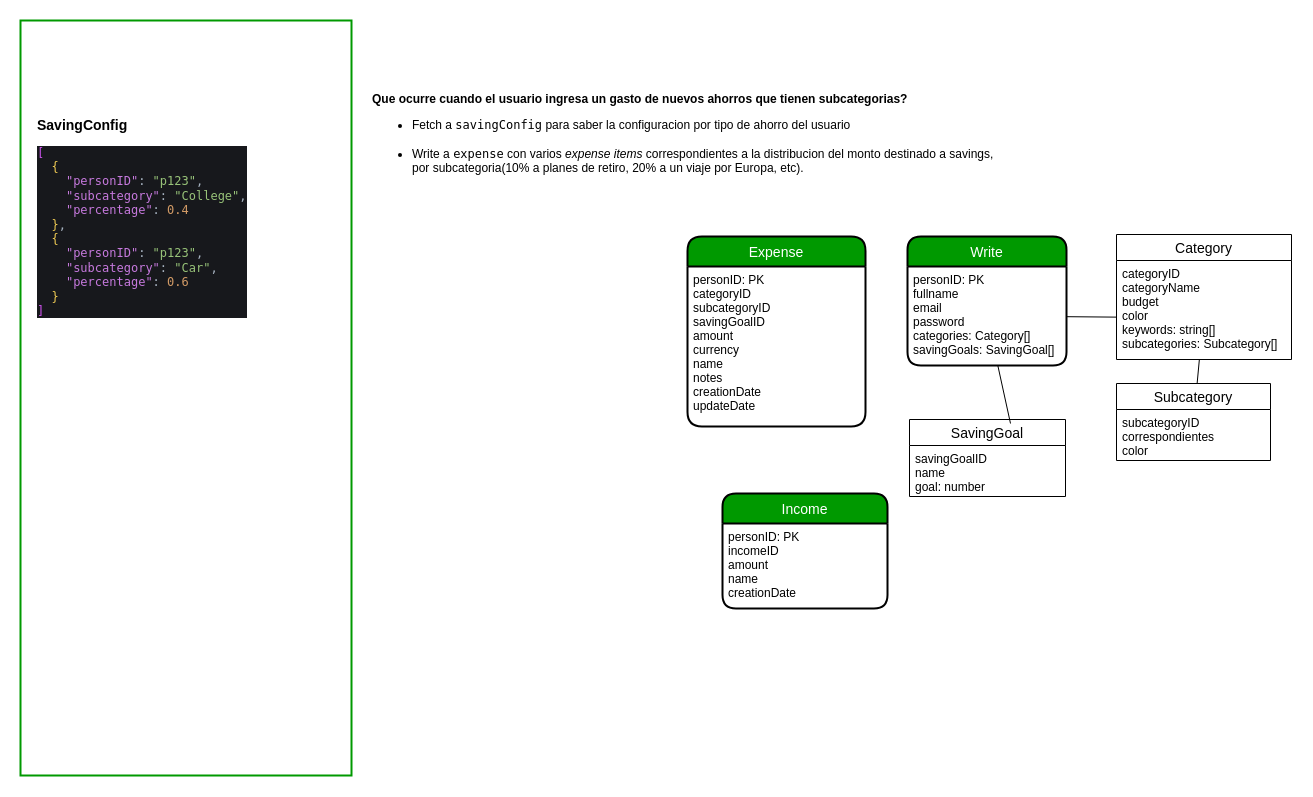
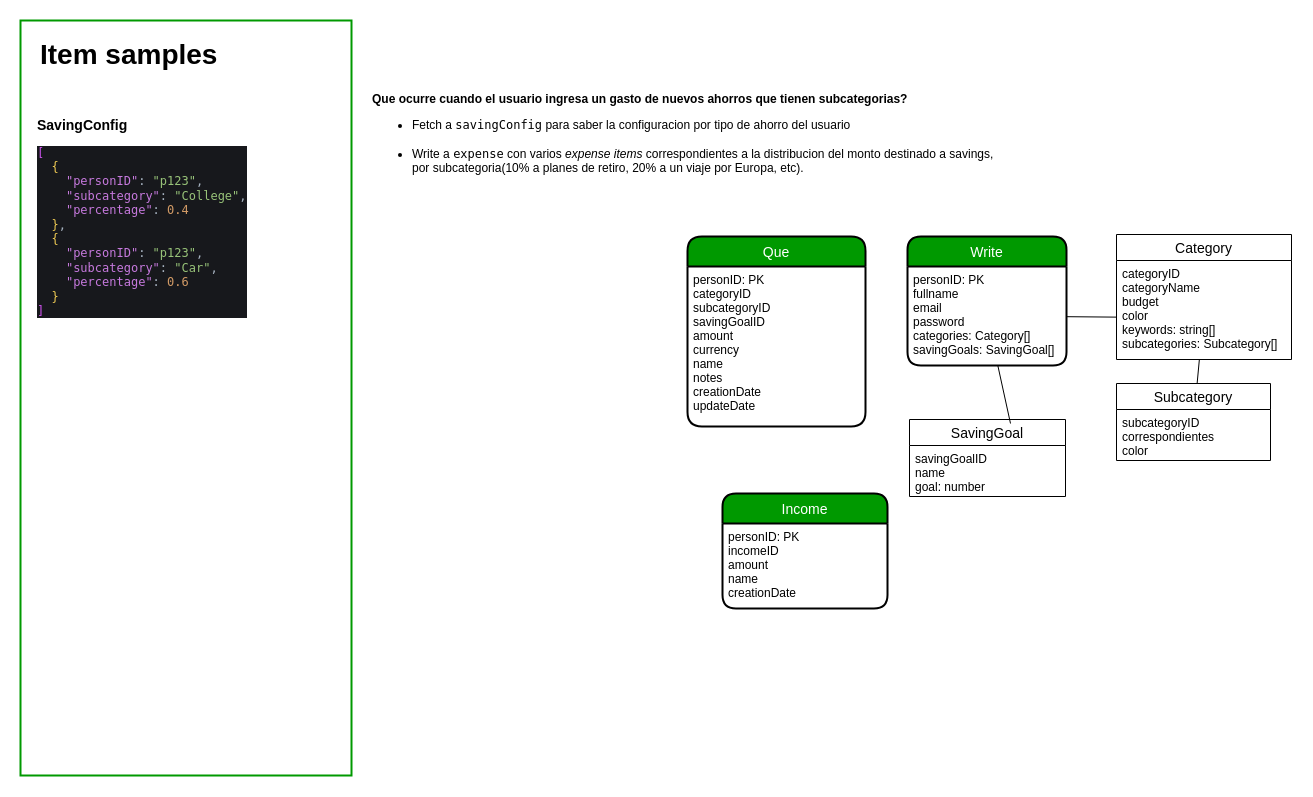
none -> (134, 57)
(776, 252) -> (776, 252)
